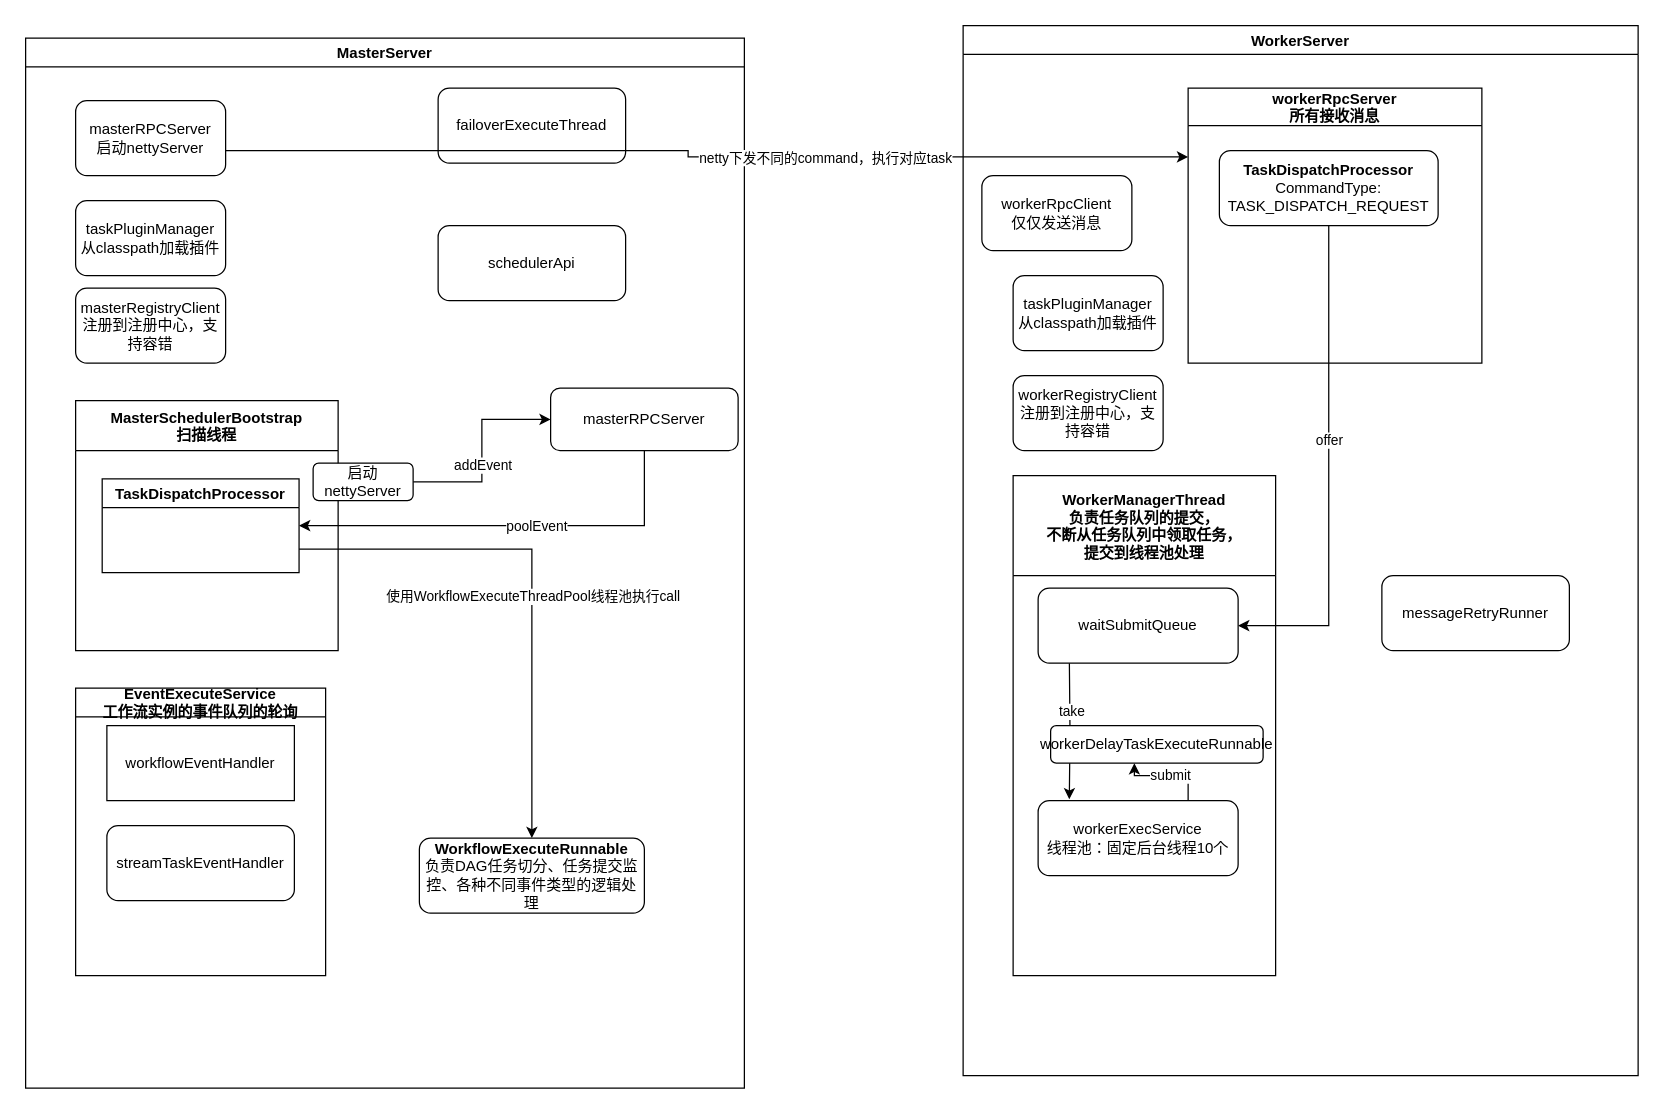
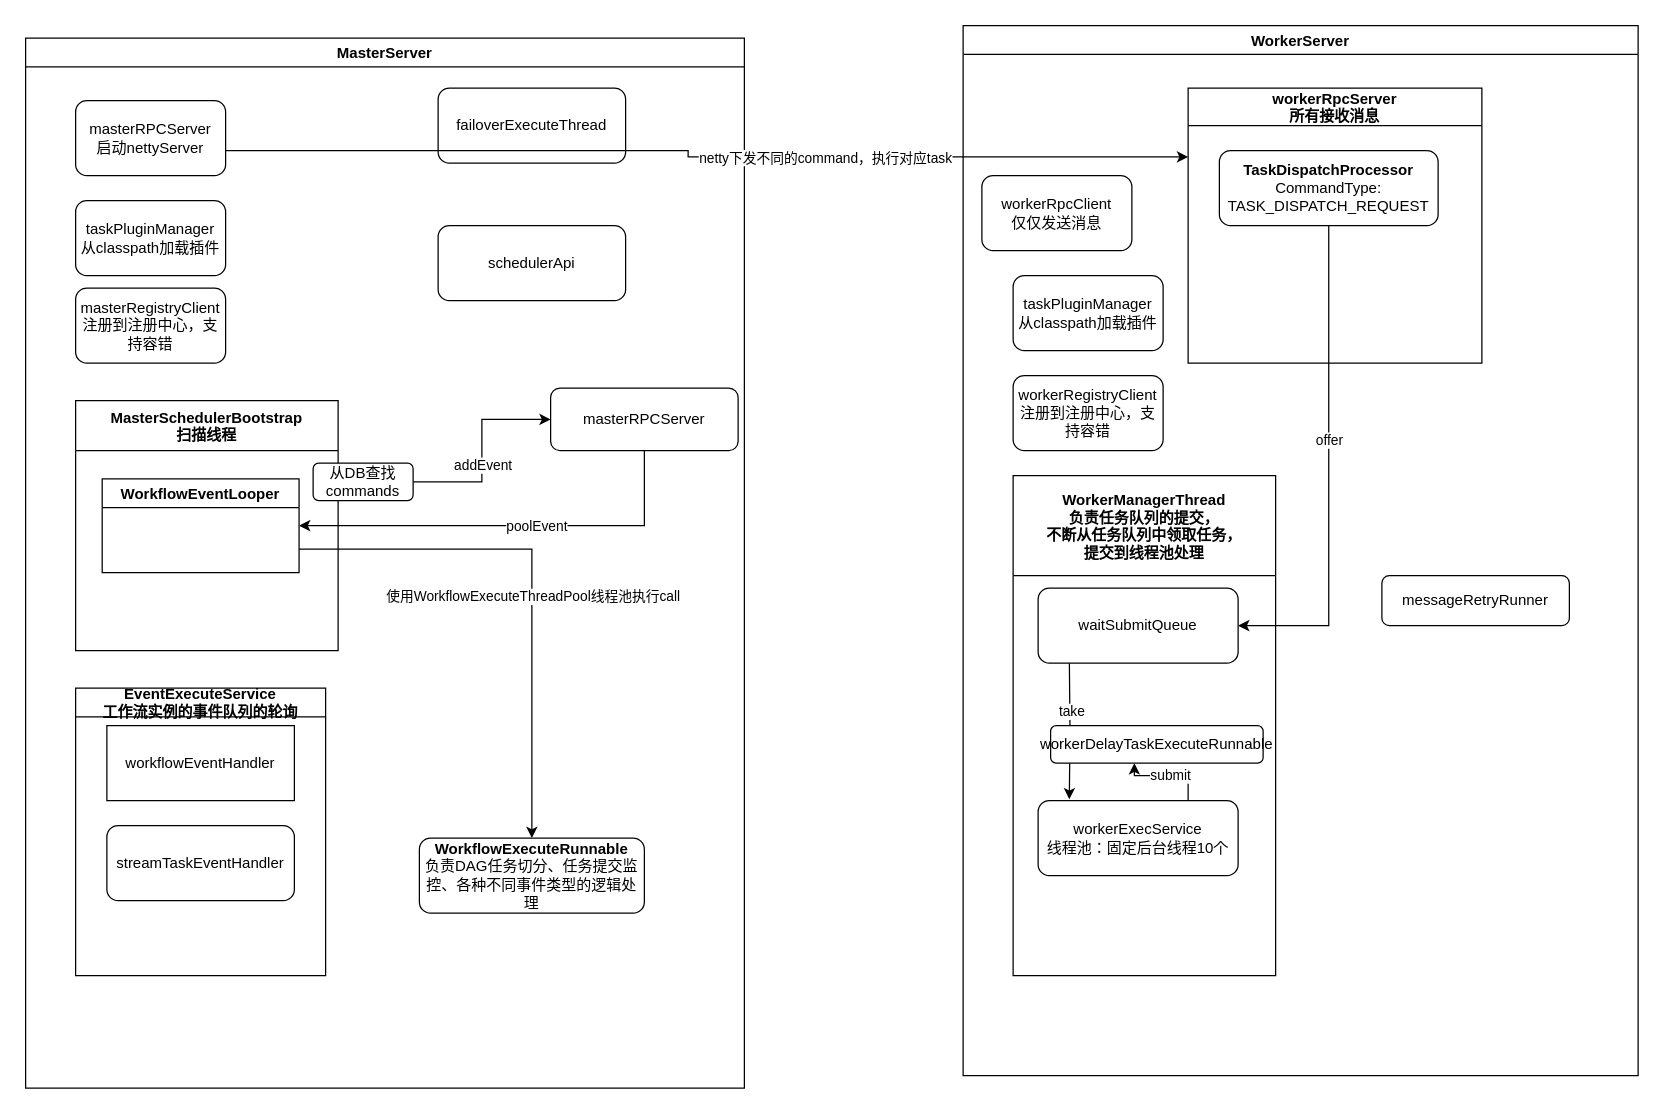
(363, 482) -> (363, 482)
(200, 494) -> (200, 494)
(1476, 613) -> (1476, 601)
